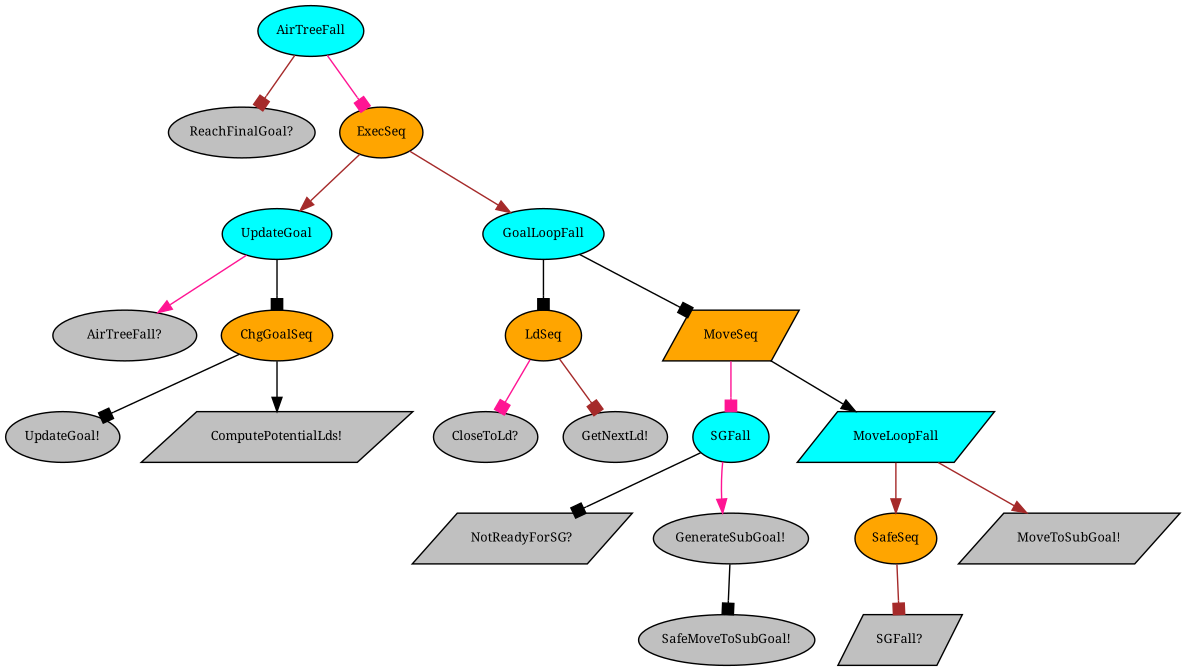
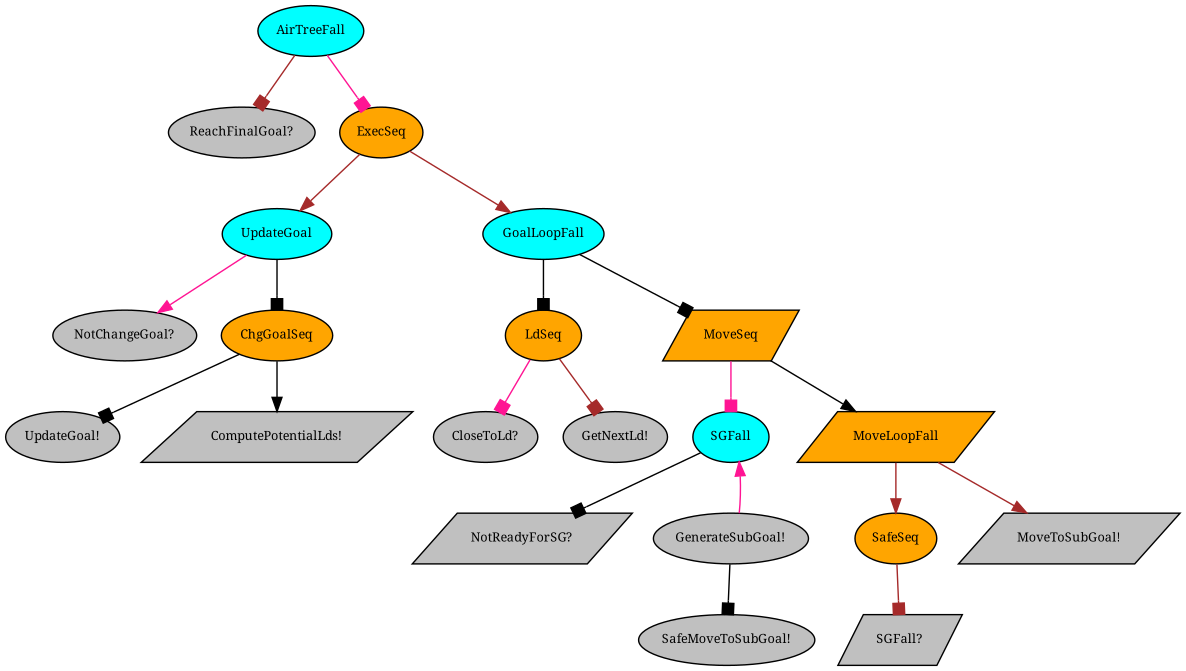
(125, 336) -> (125, 336)
(896, 437) -> (896, 437)
(722, 480) -> (740, 495)
